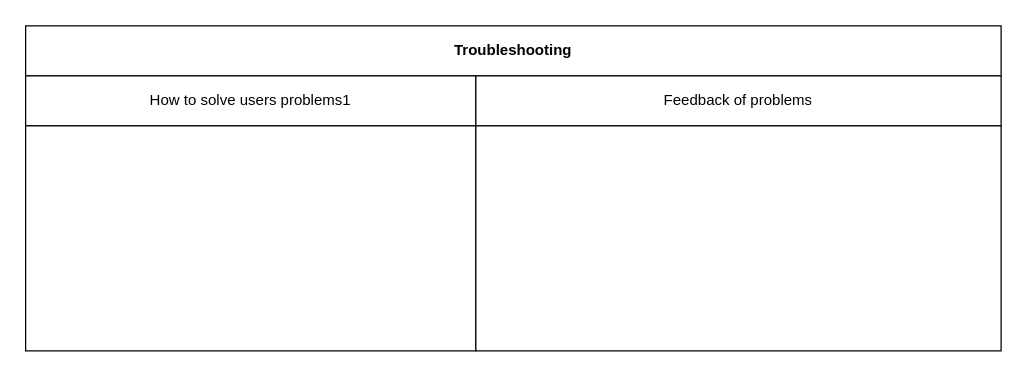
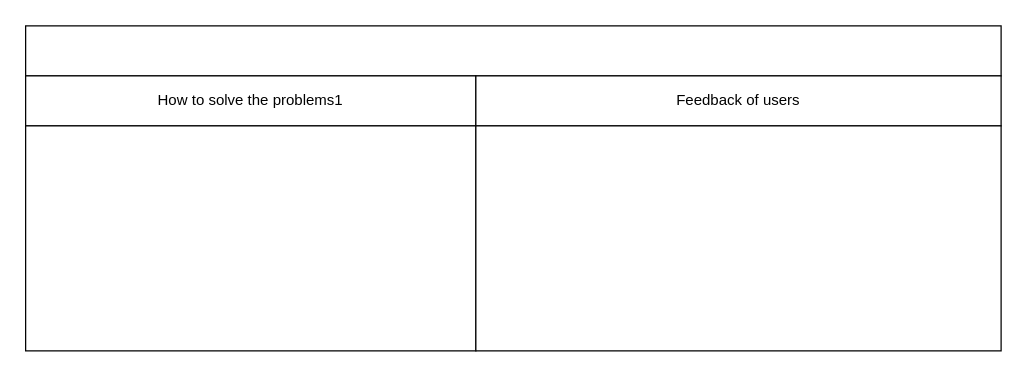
(513, 51) -> none
(251, 101) -> (251, 101)
(738, 101) -> (738, 101)
